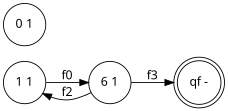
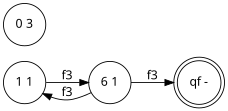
(25, 25) -> (25, 25)
(67, 76) -> (67, 76)
(67, 93) -> (67, 93)
